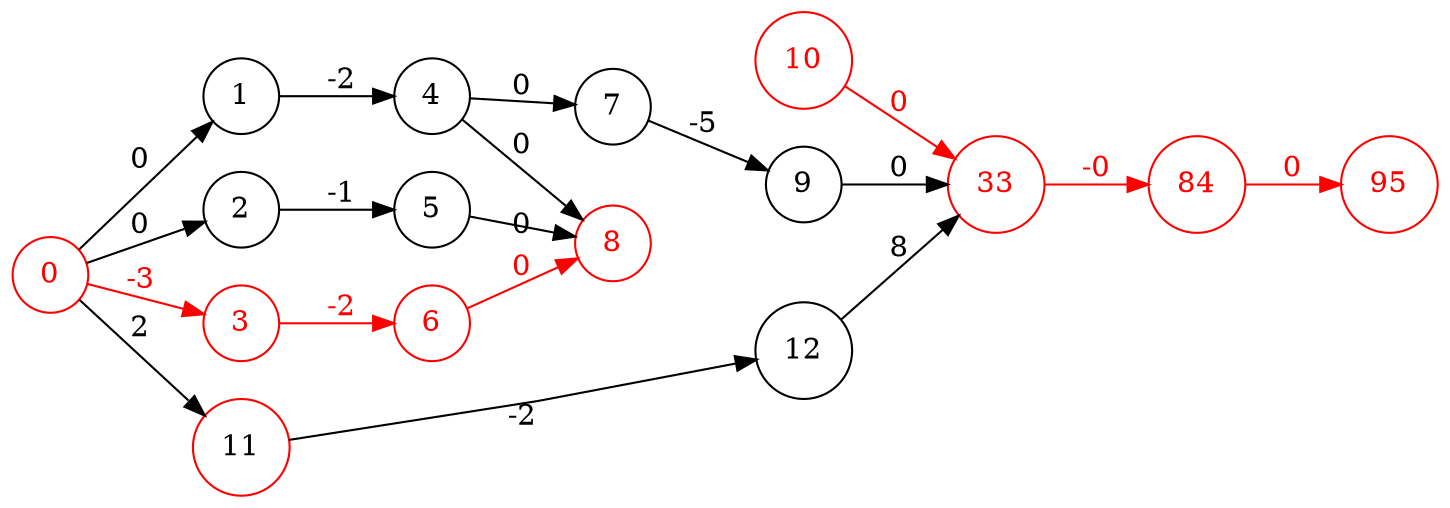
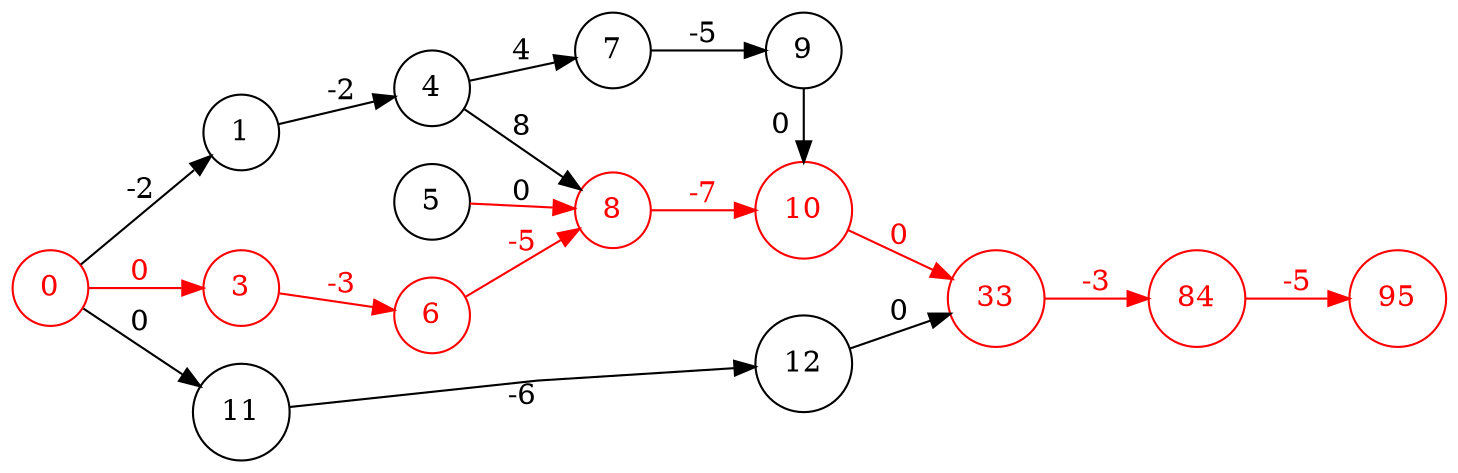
(523, 87) -> (523, 52)
(523, 146) -> (523, 127)
(141, 160) -> (141, 190)
(1097, 169) -> (1097, 283)
(1293, 169) -> (1297, 283)
(884, 185) -> (804, 115)
(241, 210) -> none
none -> (693, 210)
(512, 225) -> (511, 206)
(900, 249) -> (900, 312)
(523, 268) -> (523, 243)
(141, 280) -> (141, 272)
(342, 308) -> (342, 285)
(141, 329) -> (141, 323)
(523, 417) -> (523, 396)
(241, 447) -> (241, 412)
